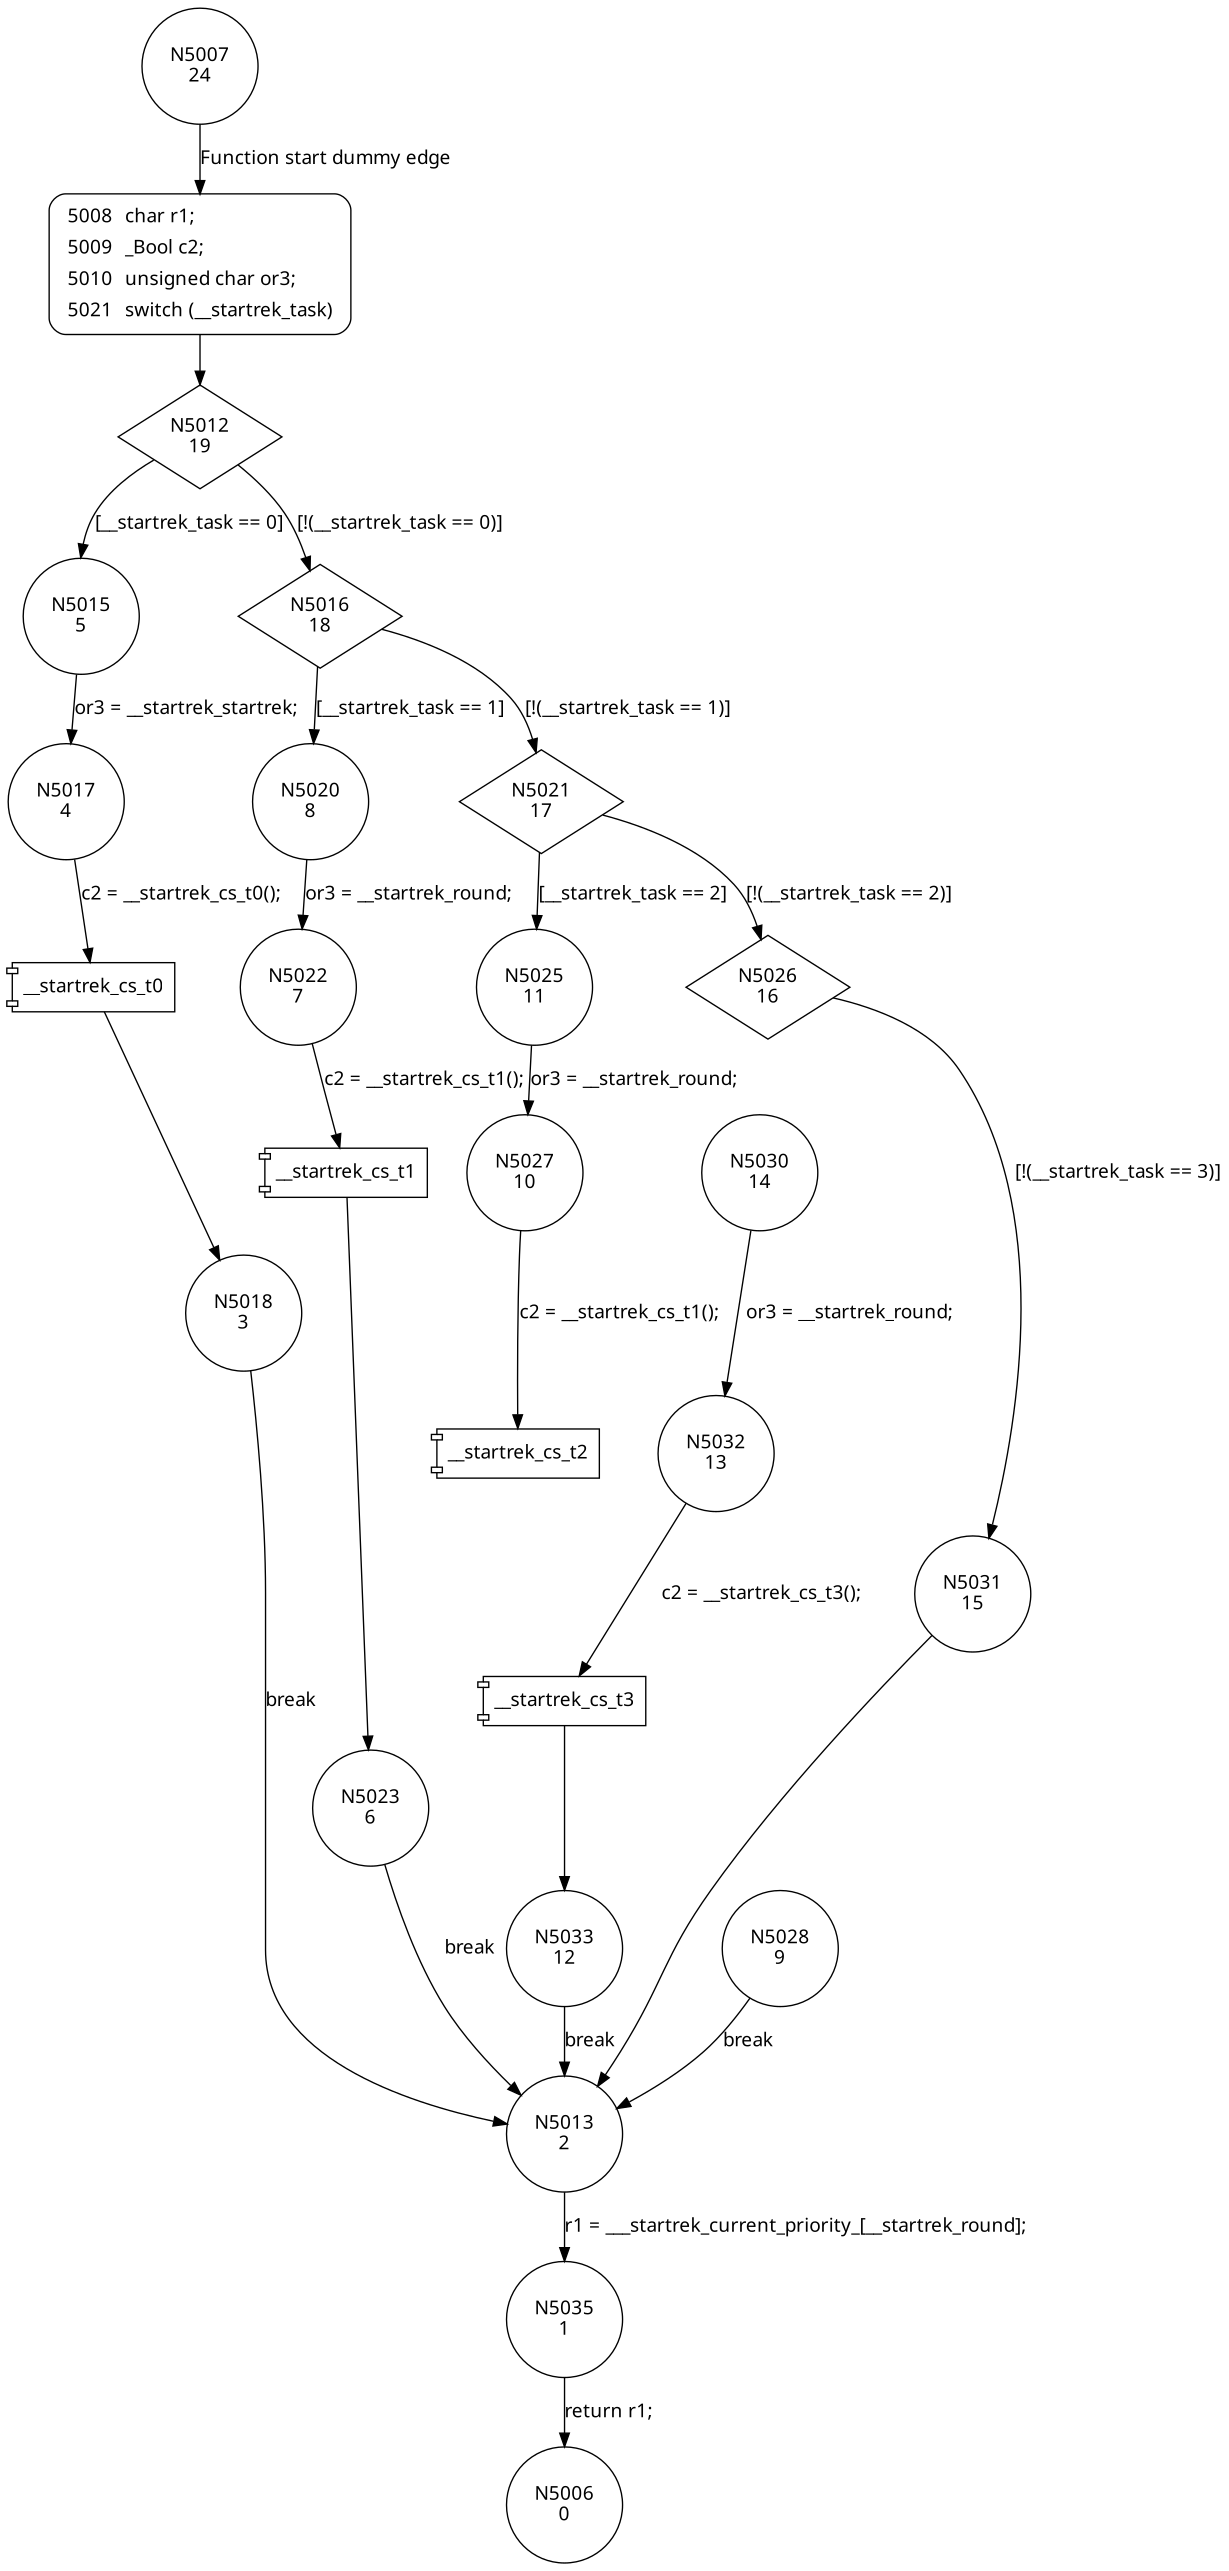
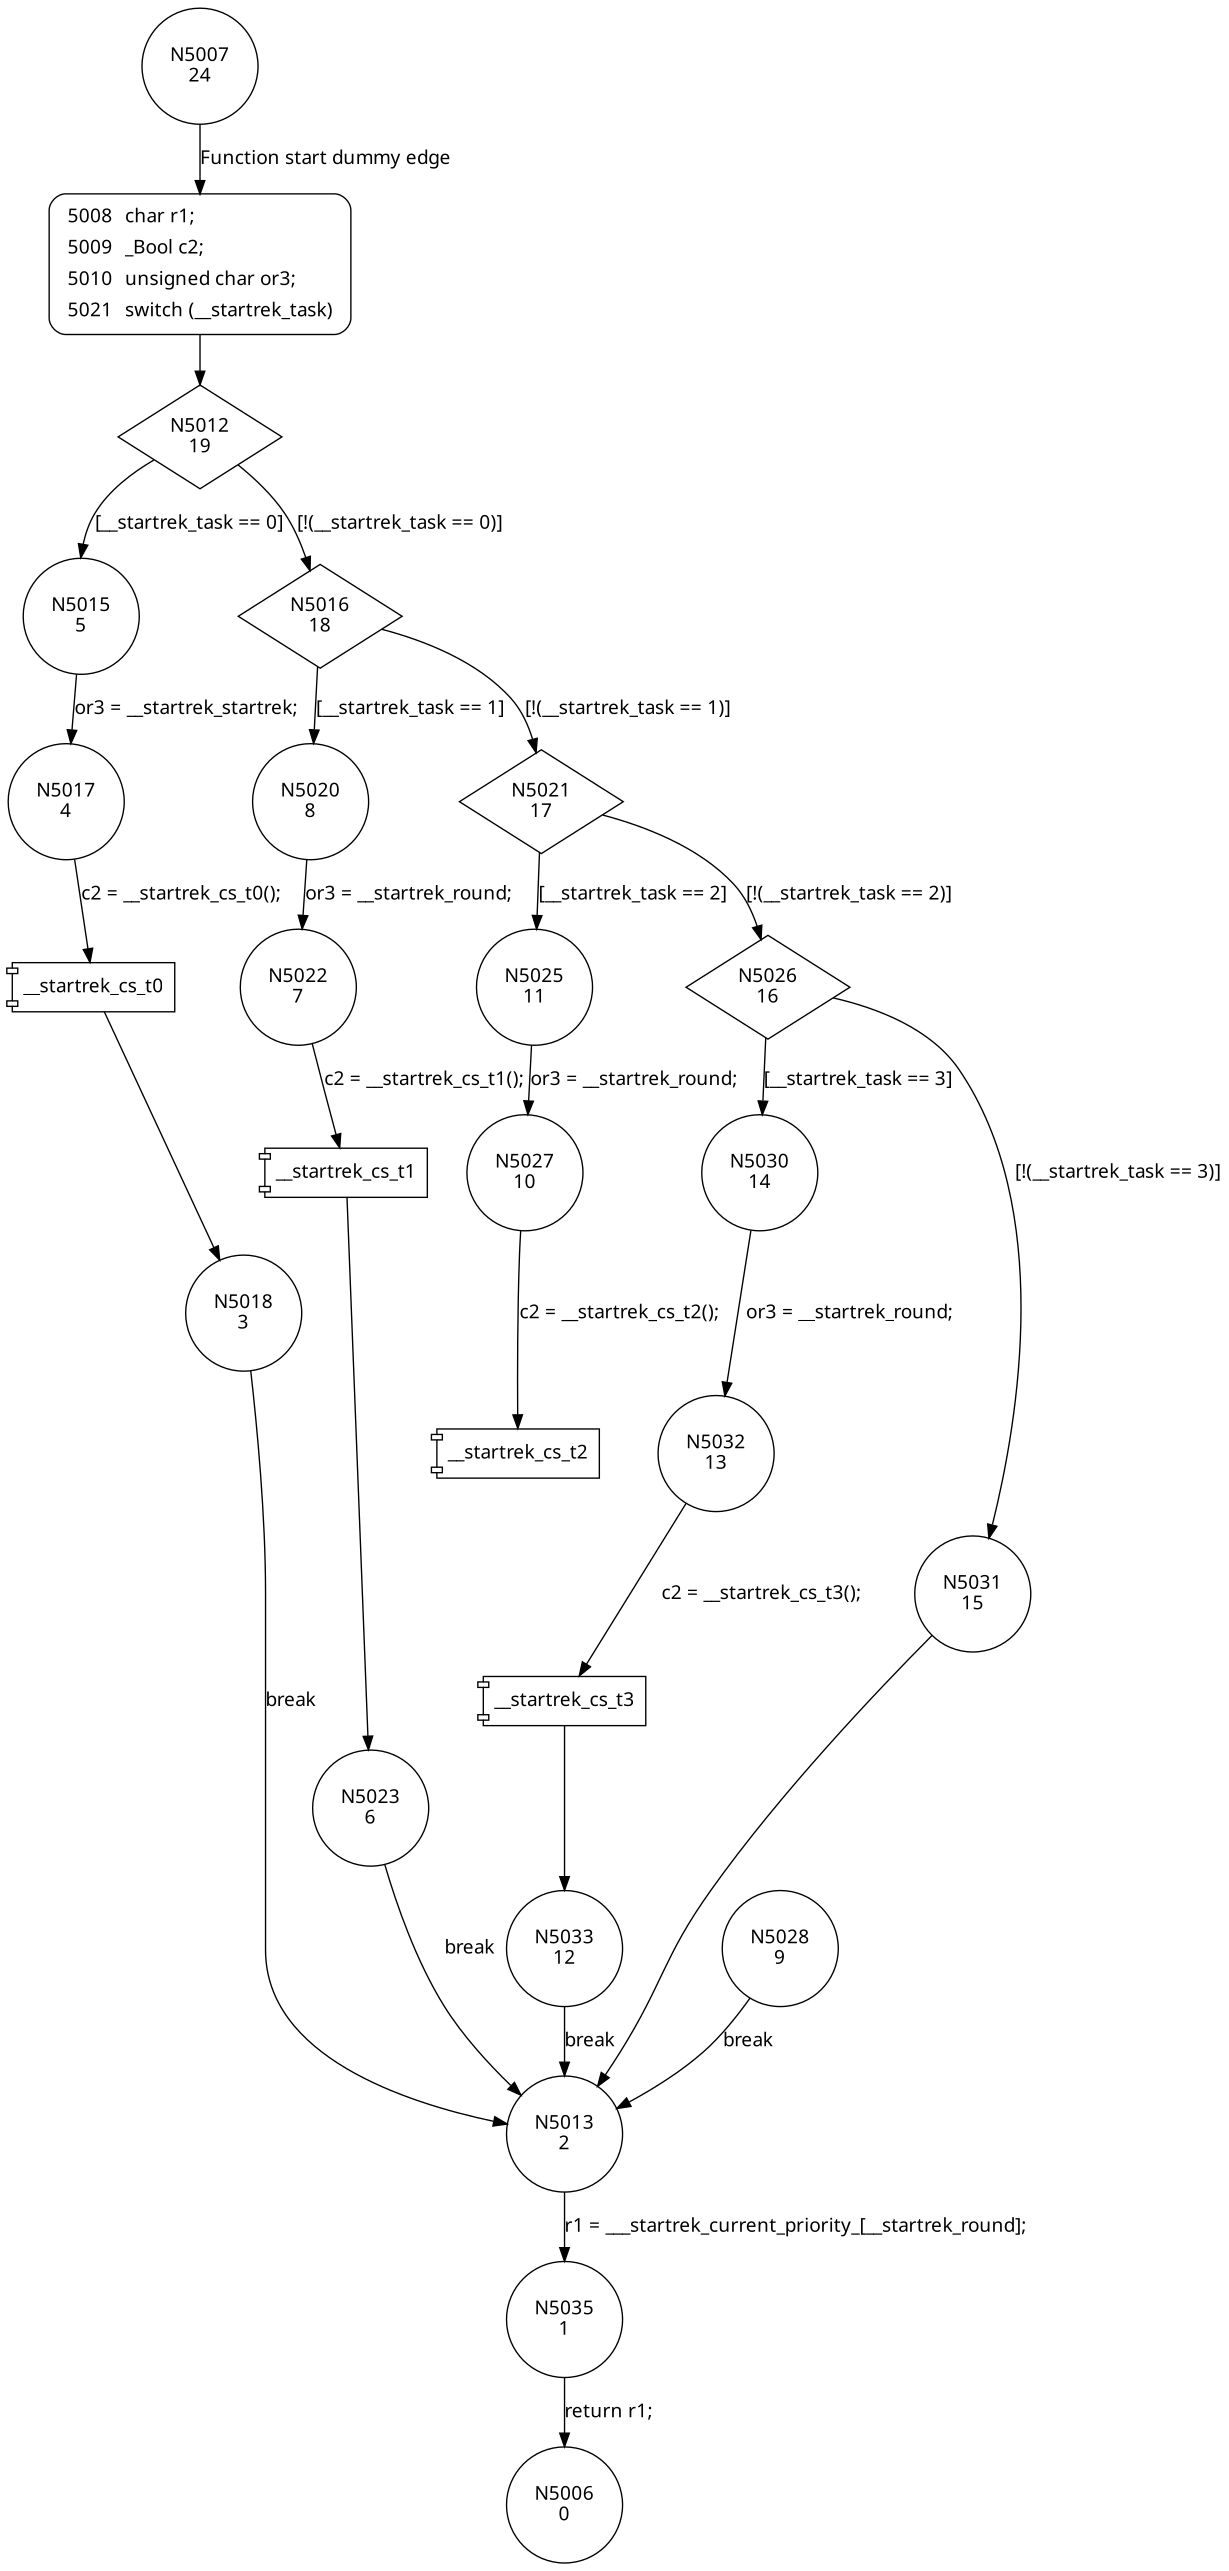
none -> (764, 1069)
(620, 1313) -> (620, 1313)
